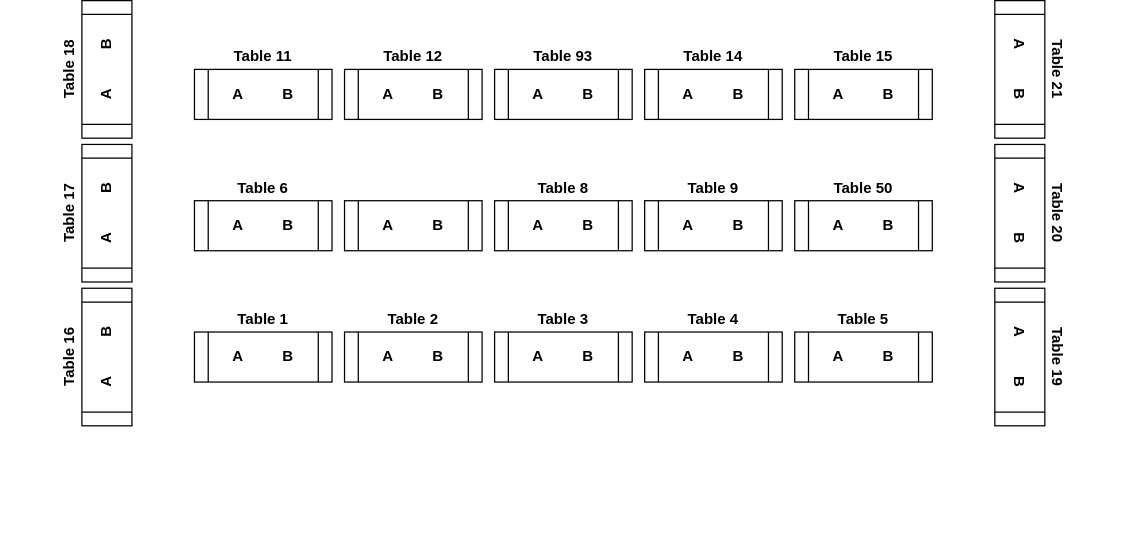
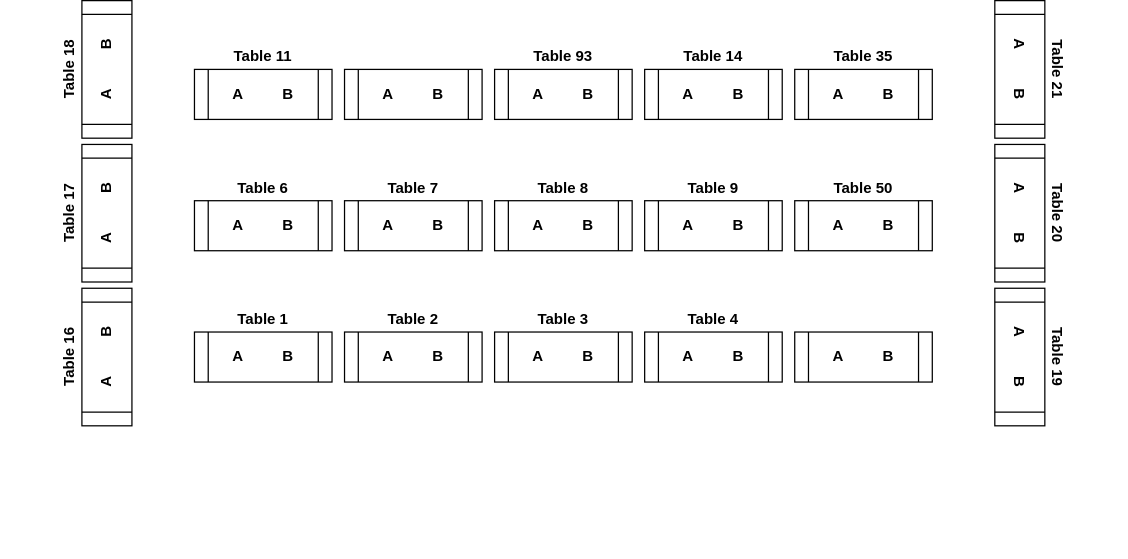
(413, 57) -> none
(863, 57) -> (863, 57)
none -> (413, 188)
(863, 319) -> none
